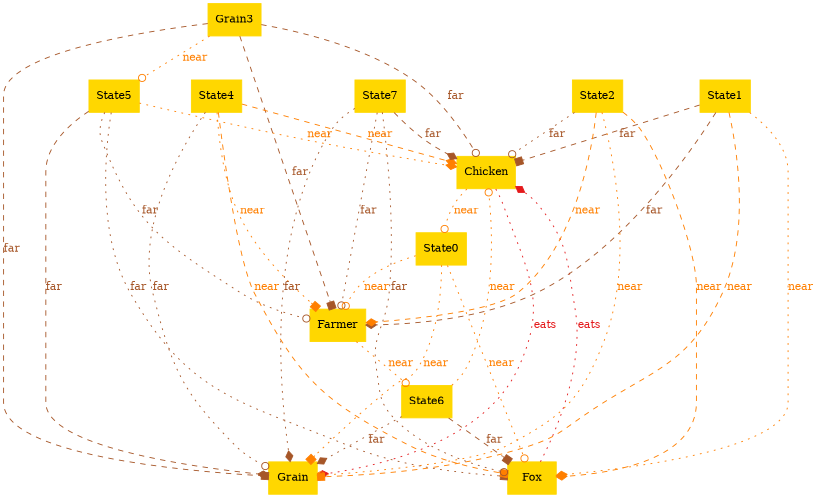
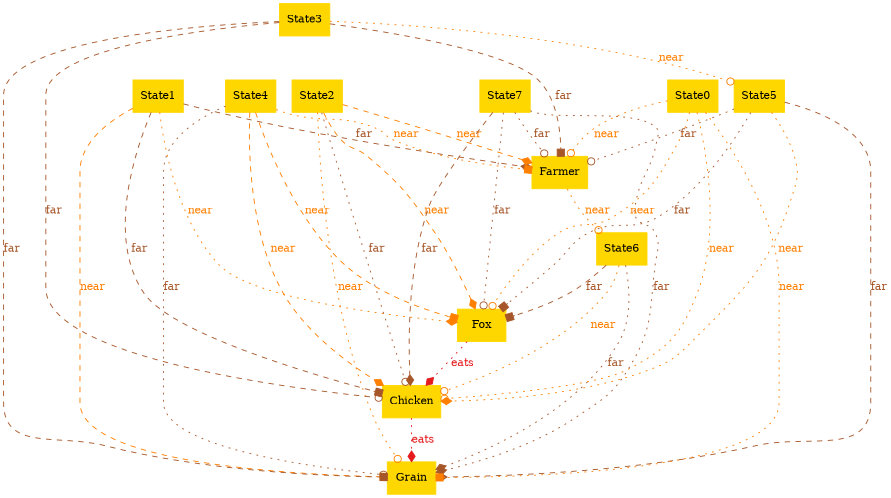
(235, 20) -> (305, 20)
(453, 206) -> (672, 339)
